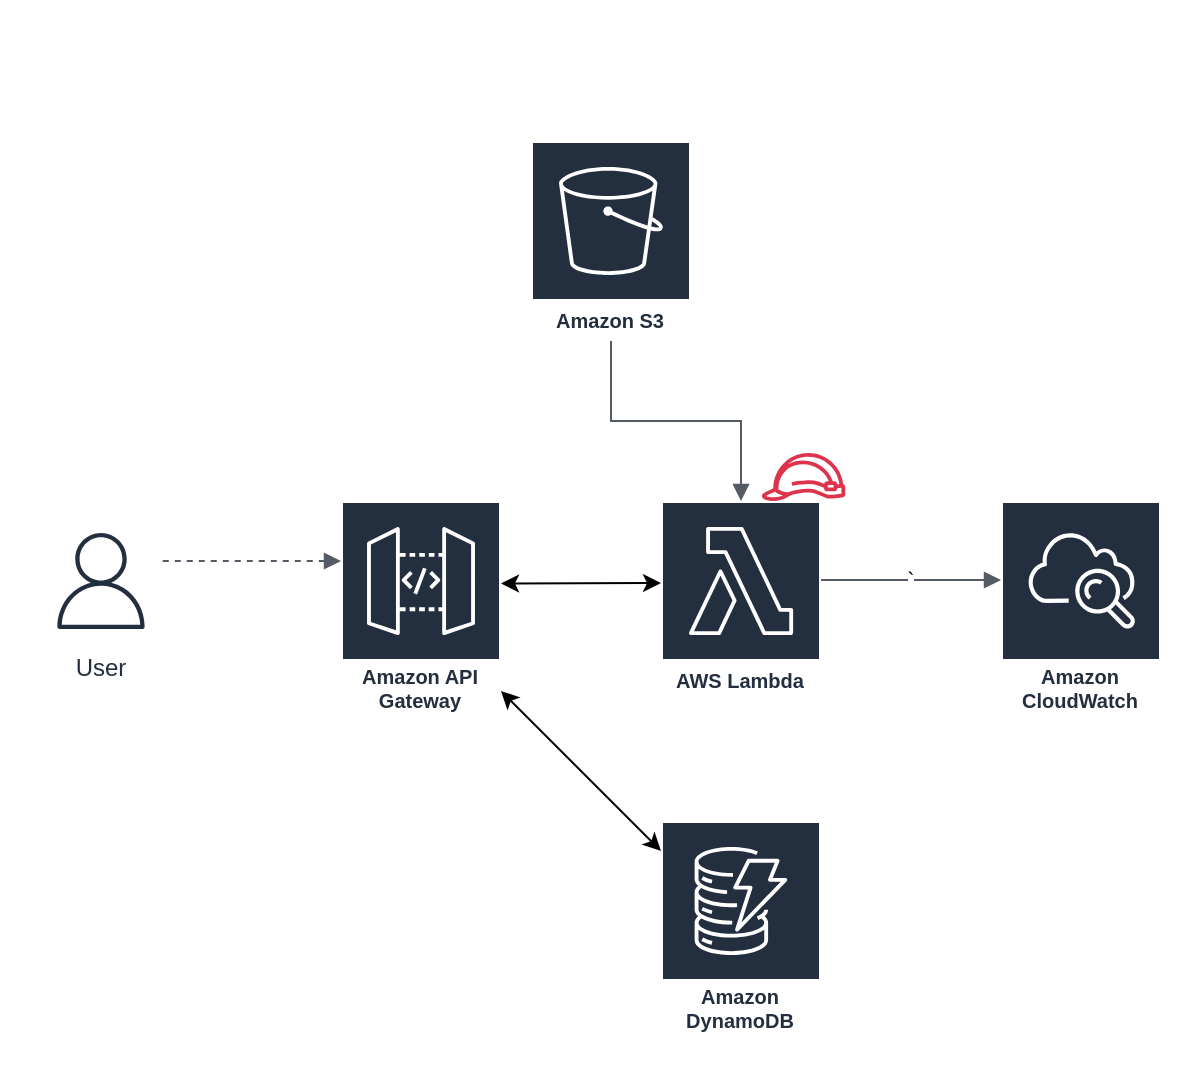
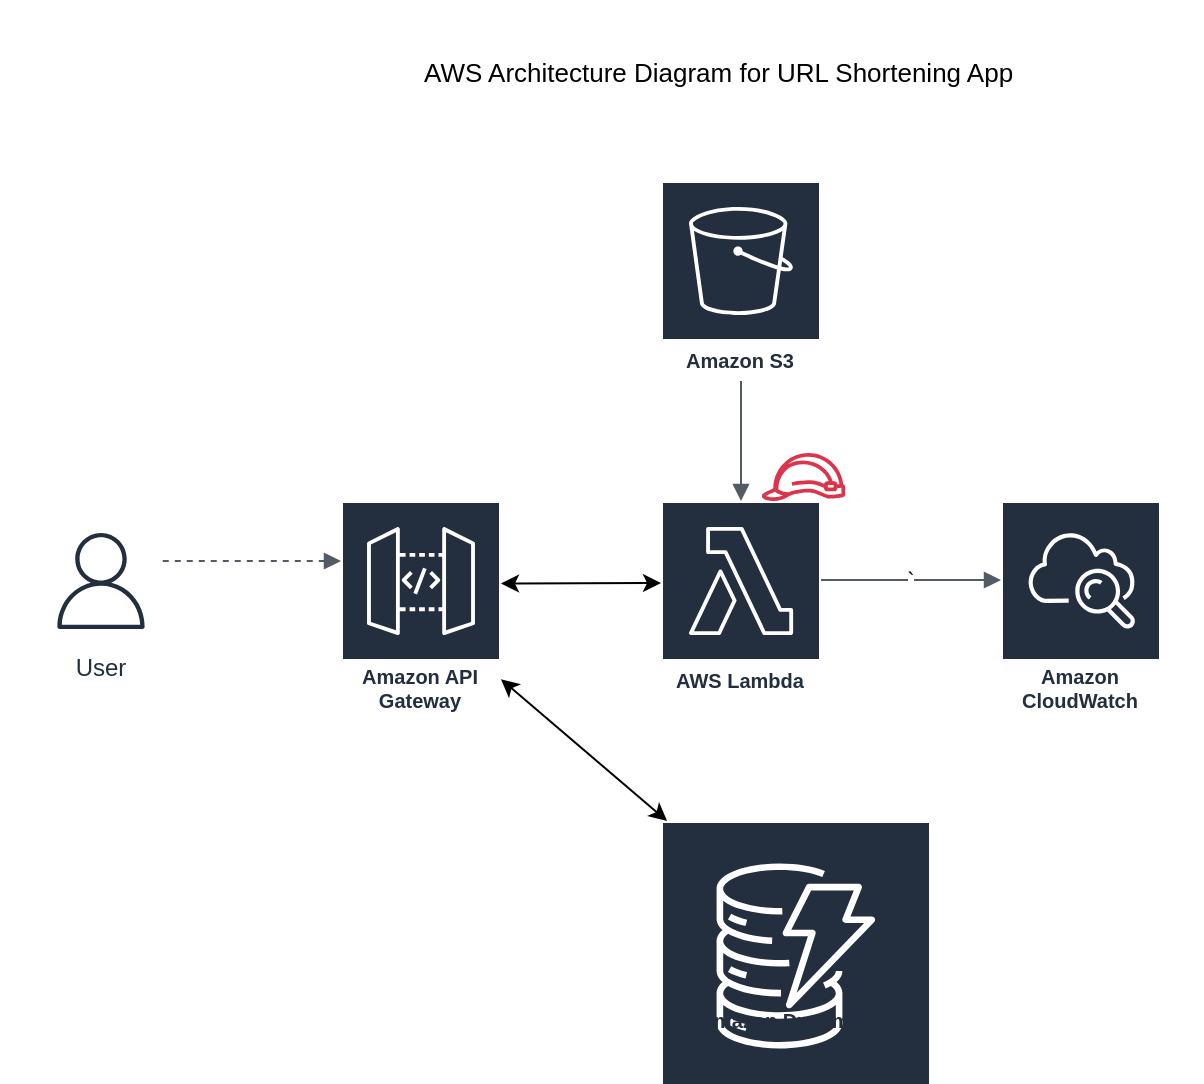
none -> (741, 71)
(611, 241) -> (741, 281)
(741, 931) -> (796, 931)
